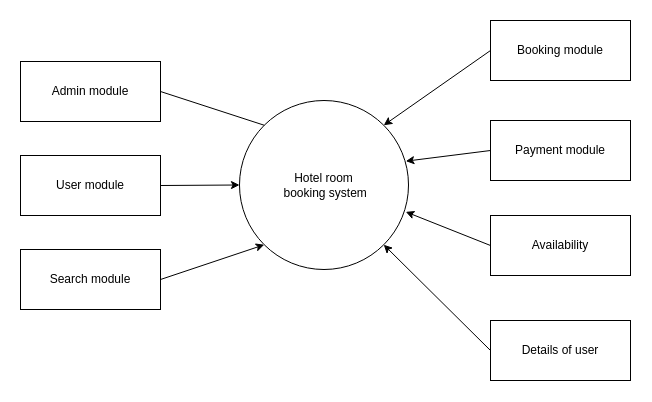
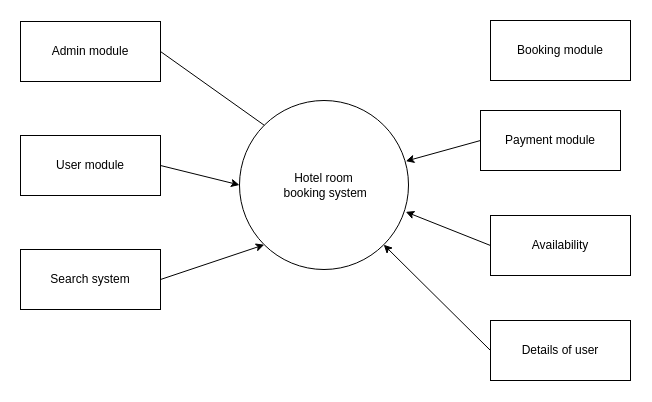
(440, 86) -> none
(91, 92) -> (91, 52)
(561, 151) -> (551, 141)
(91, 186) -> (91, 166)
(91, 280) -> (91, 280)
